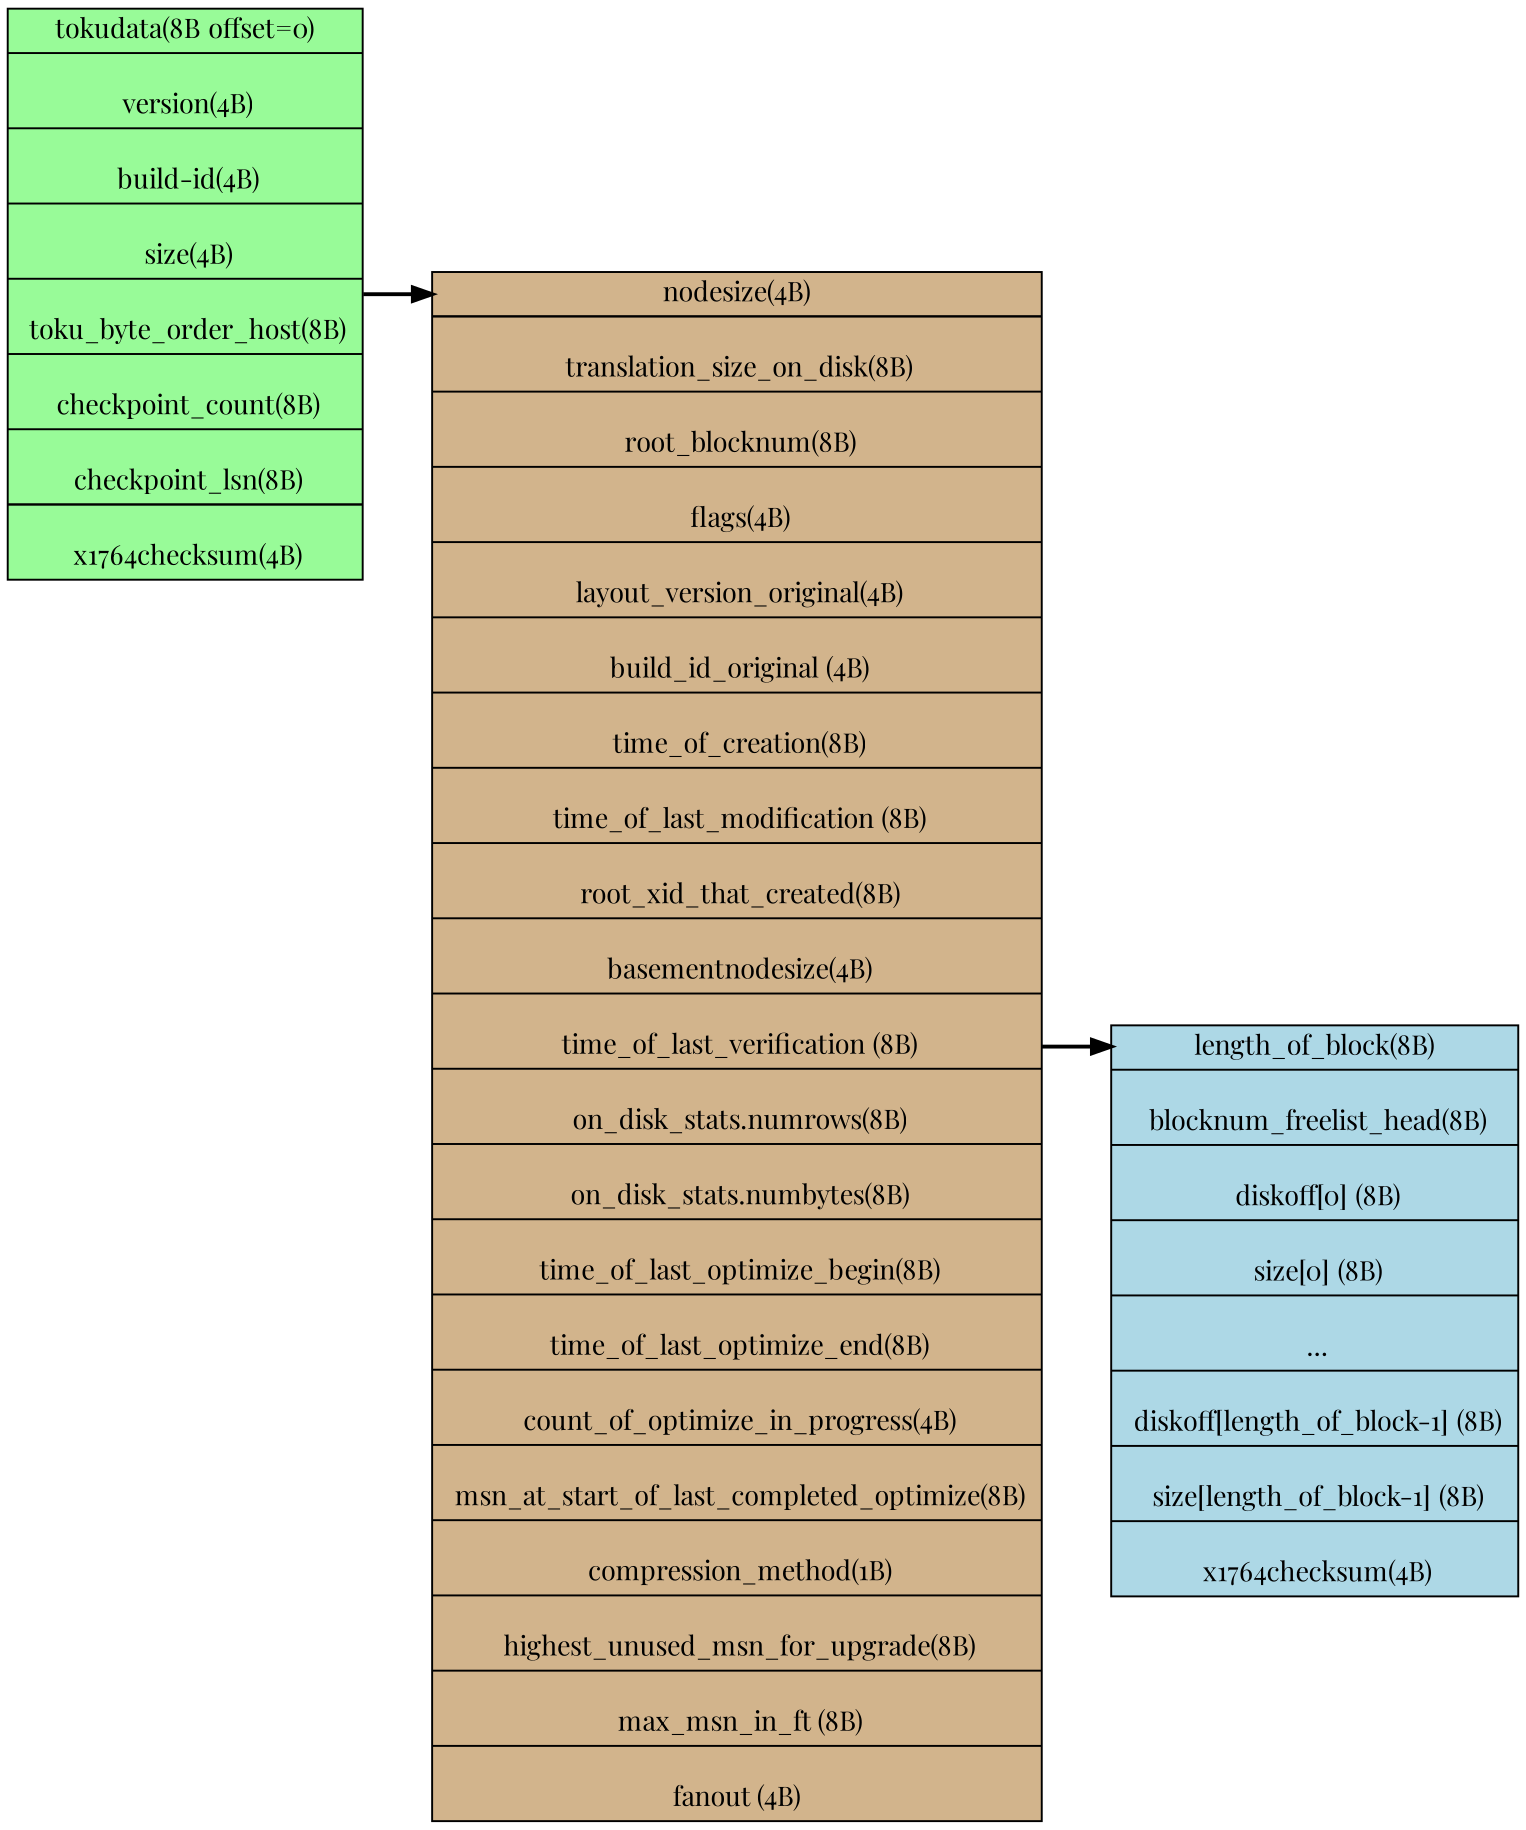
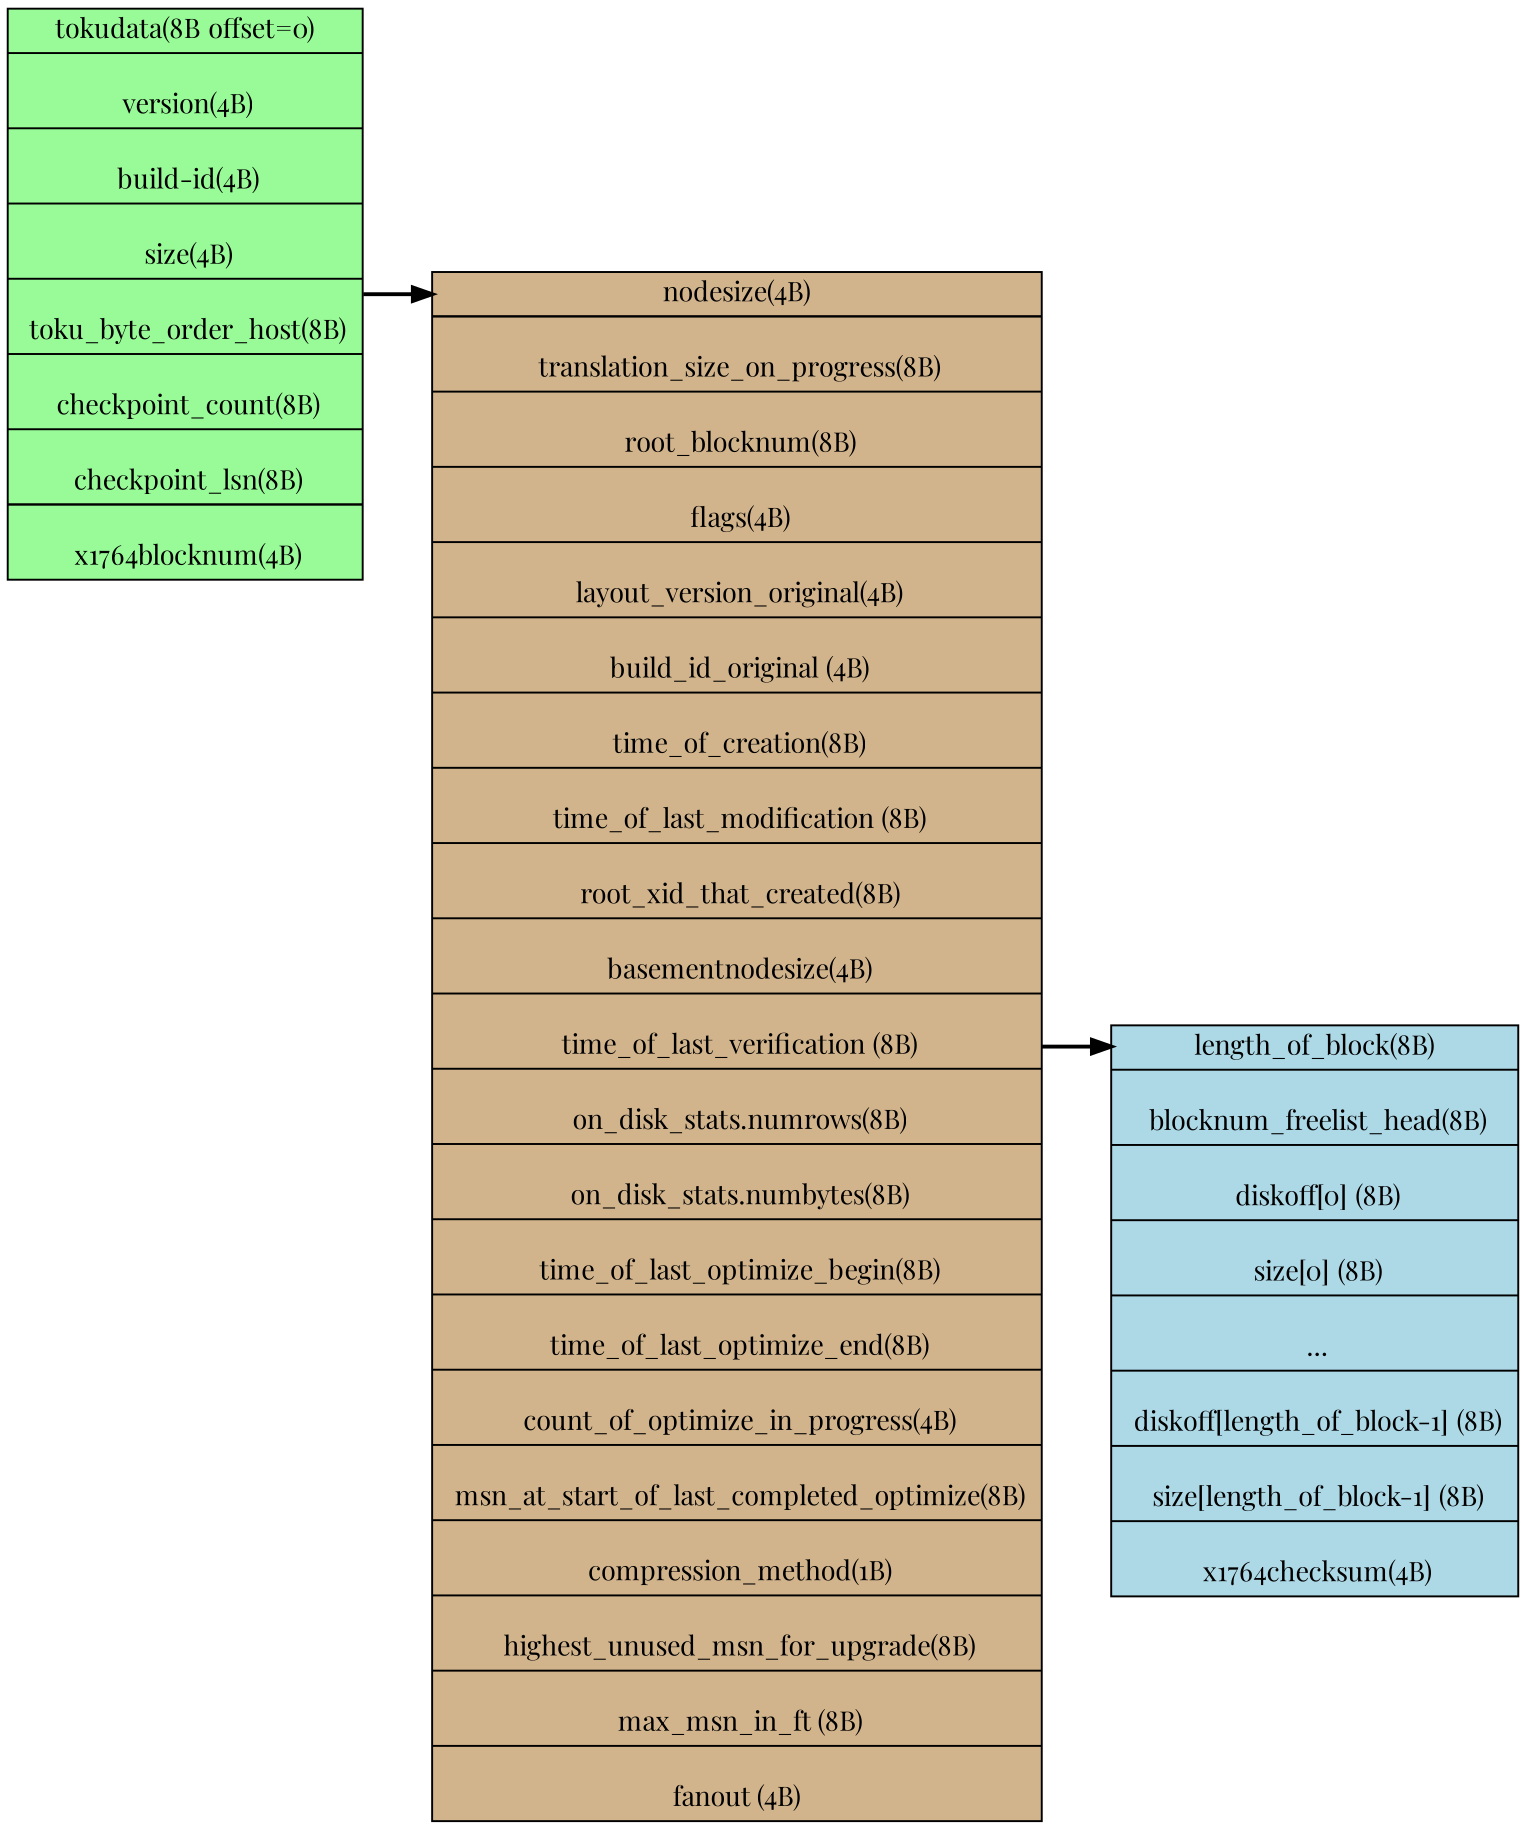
(737, 368) -> (737, 368)
(185, 557) -> (185, 557)
